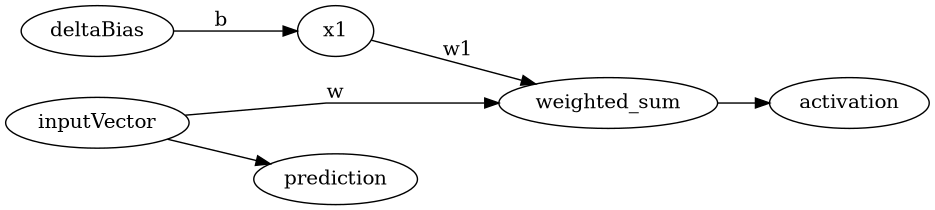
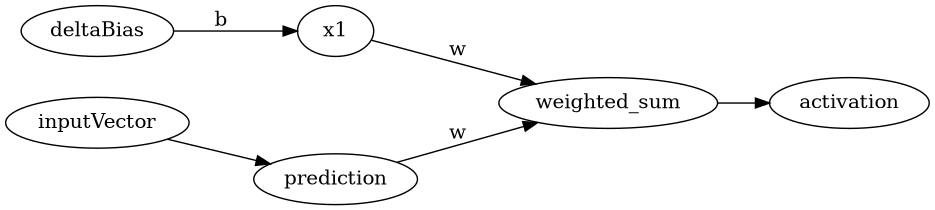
(458, 50) -> (458, 50)
(335, 103) -> (460, 144)
